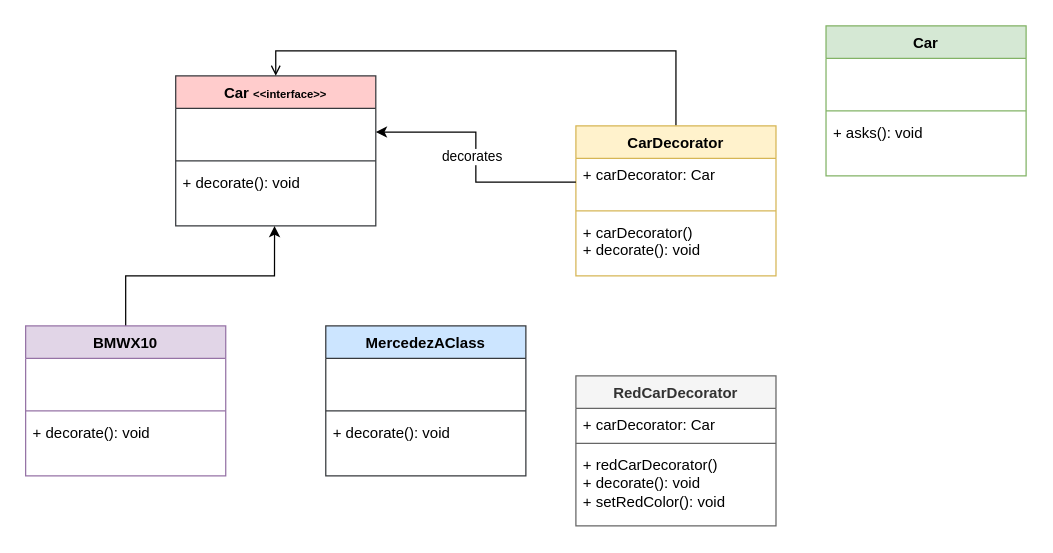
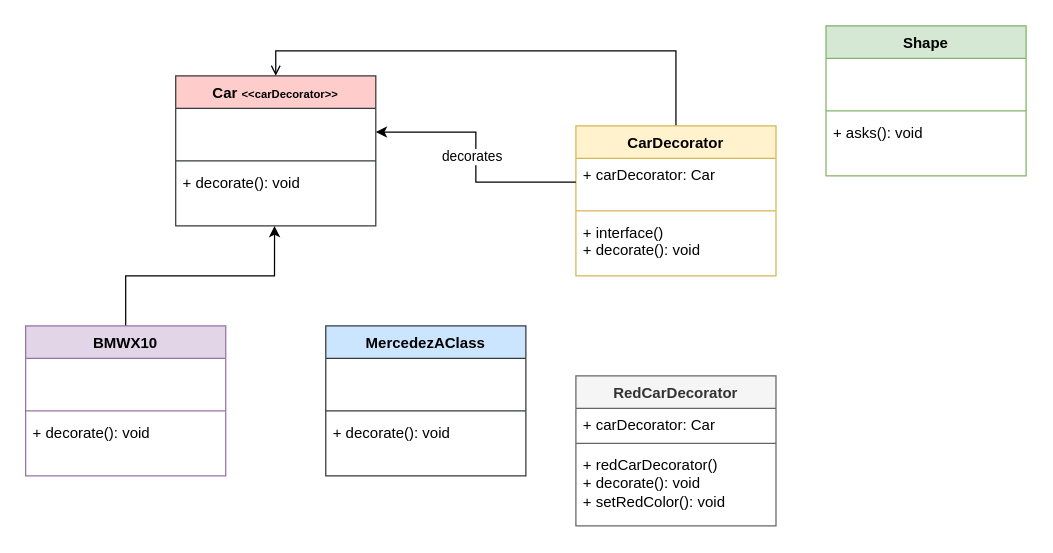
(926, 43) -> (926, 43)
(276, 93) -> (276, 93)
(651, 242) -> (651, 242)
